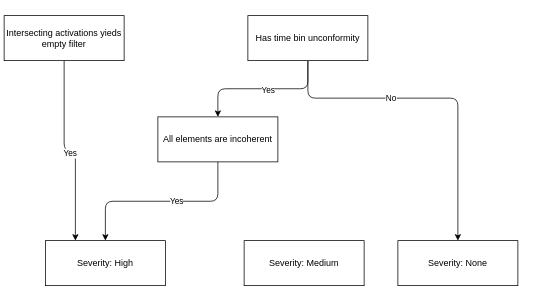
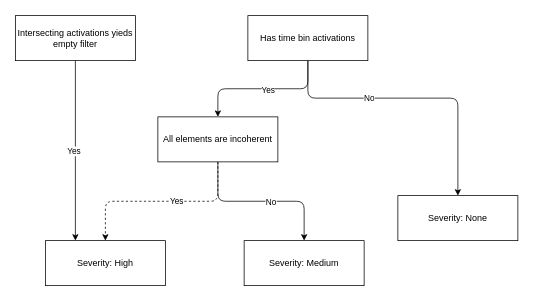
(64, 38) -> (75, 38)
(308, 38) -> (308, 38)
(124, 201) -> (124, 201)
none -> (263, 201)
(458, 263) -> (458, 218)
